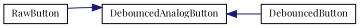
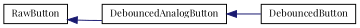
(80, 8) -> (90, 20)
